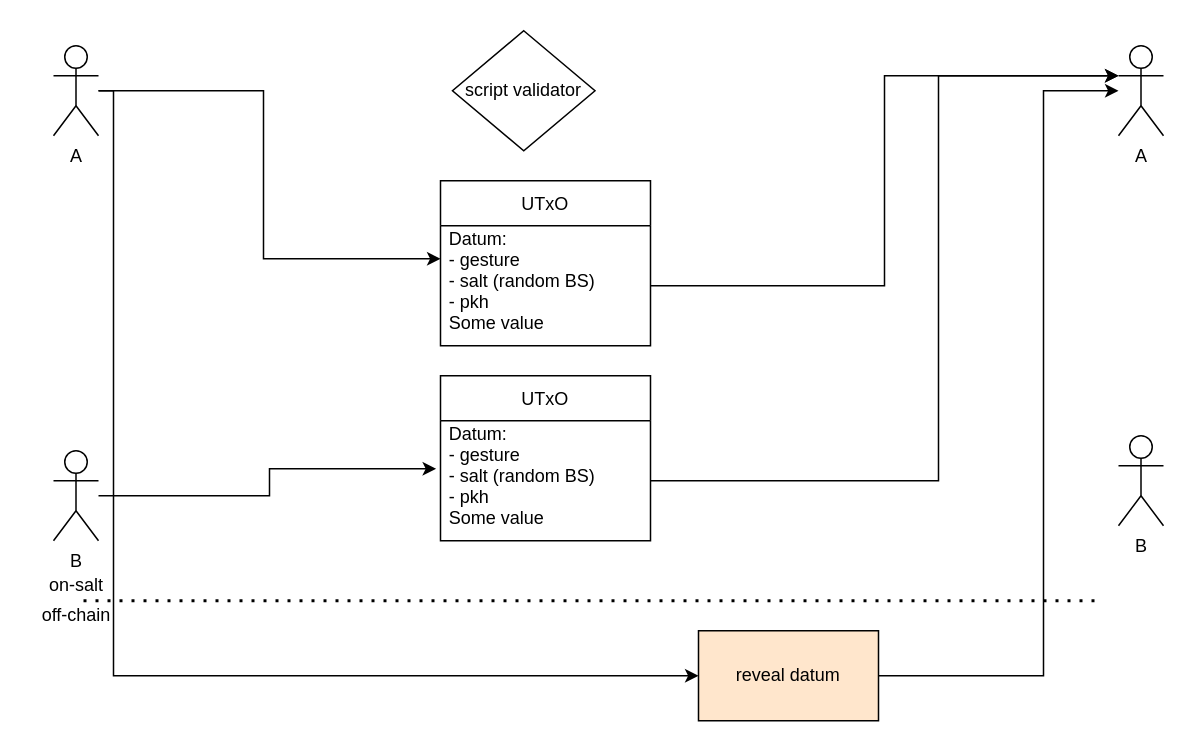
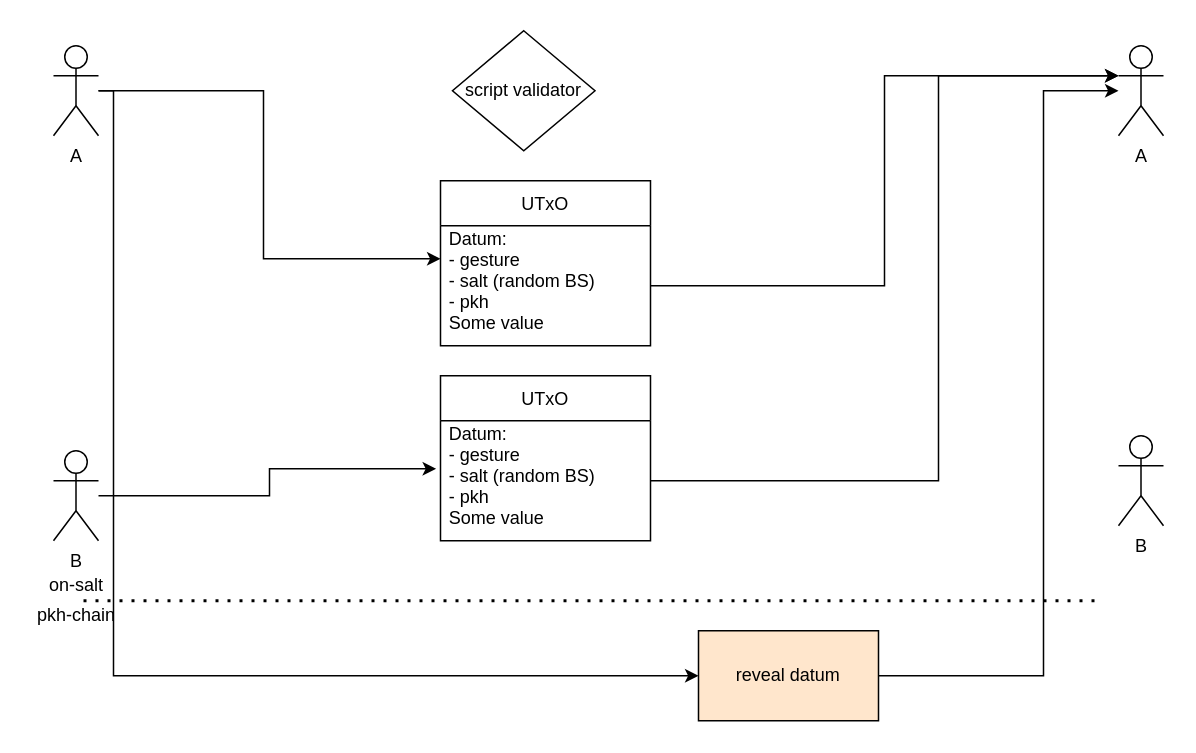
(77, 616) -> (77, 616)
